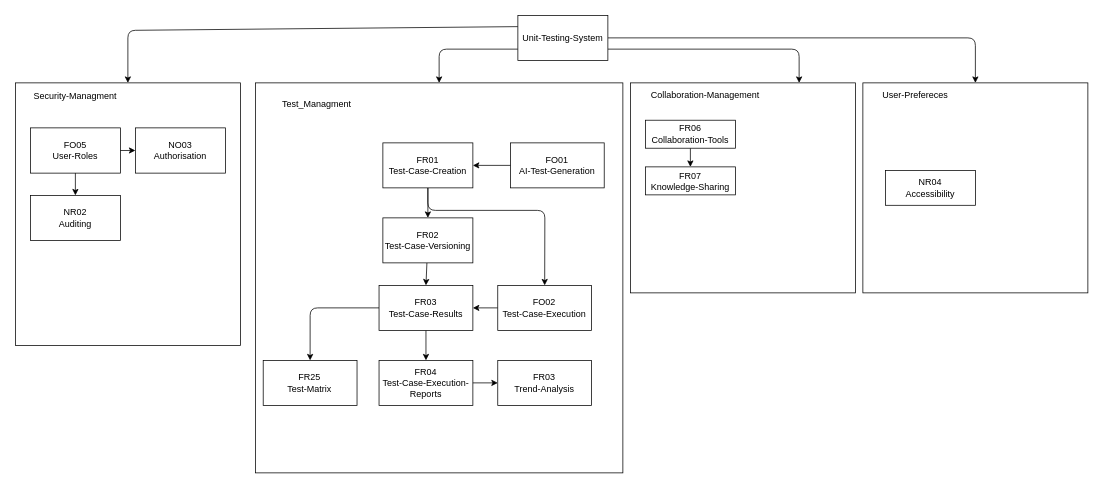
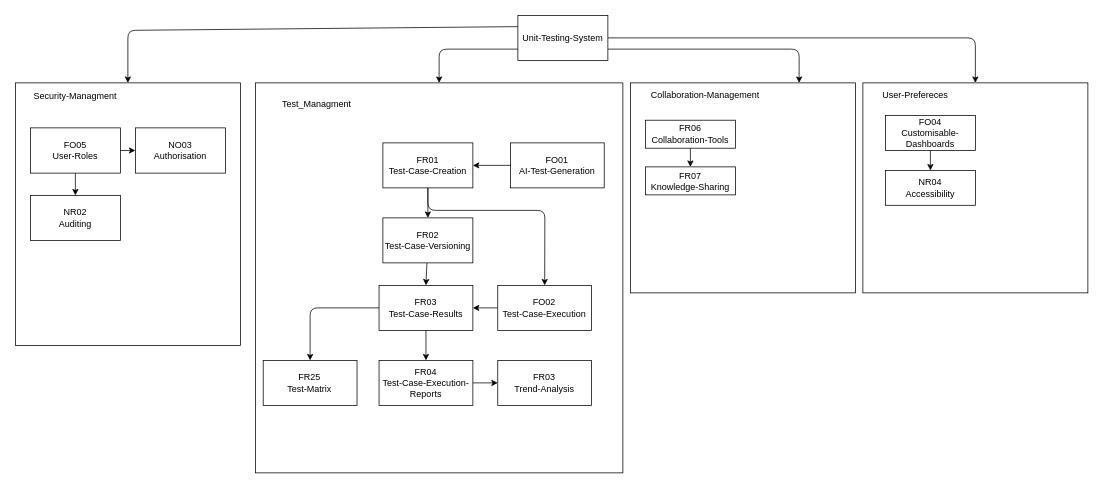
none -> (930, 133)
none -> (930, 158)
